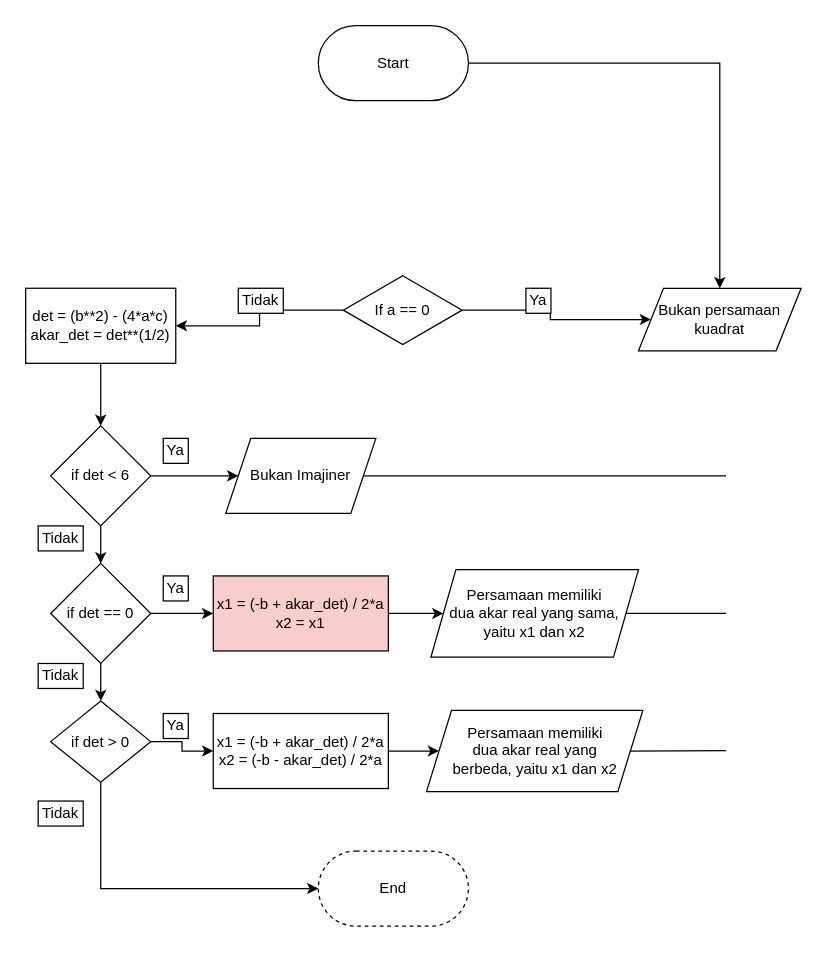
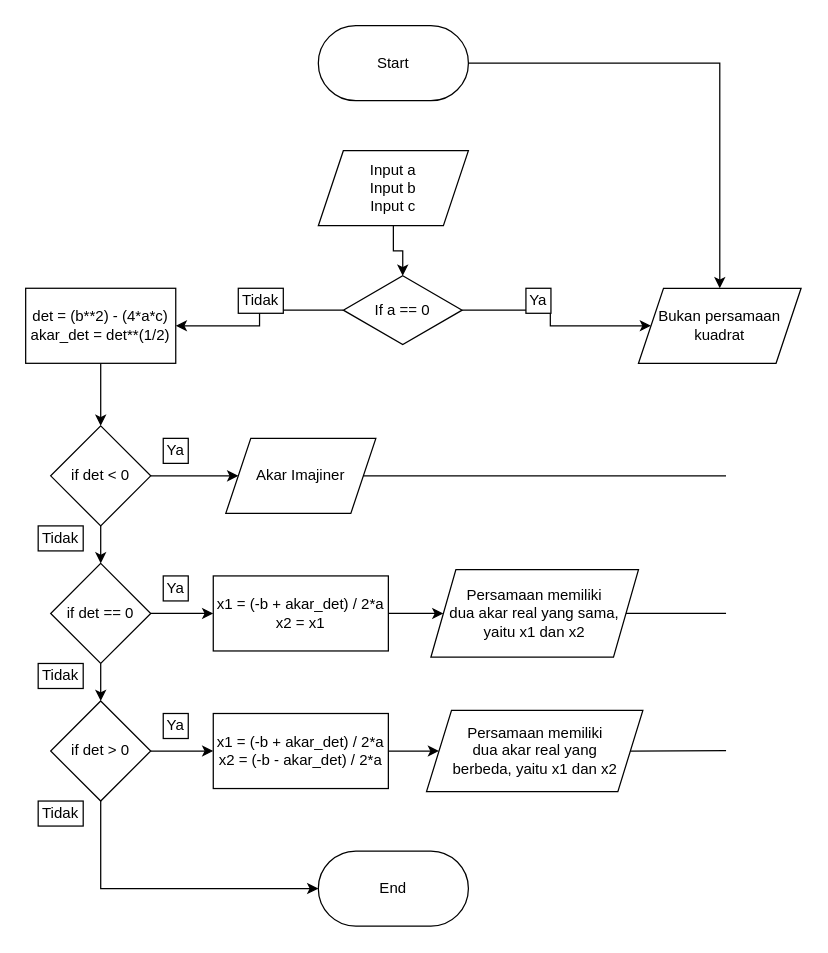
none -> (393, 188)
none -> (393, 251)
(719, 319) -> (719, 326)
(101, 476) -> (101, 476)
(301, 476) -> (301, 476)
(301, 613) -> (301, 613)
(101, 741) -> (101, 751)
(393, 888) -> (393, 888)
